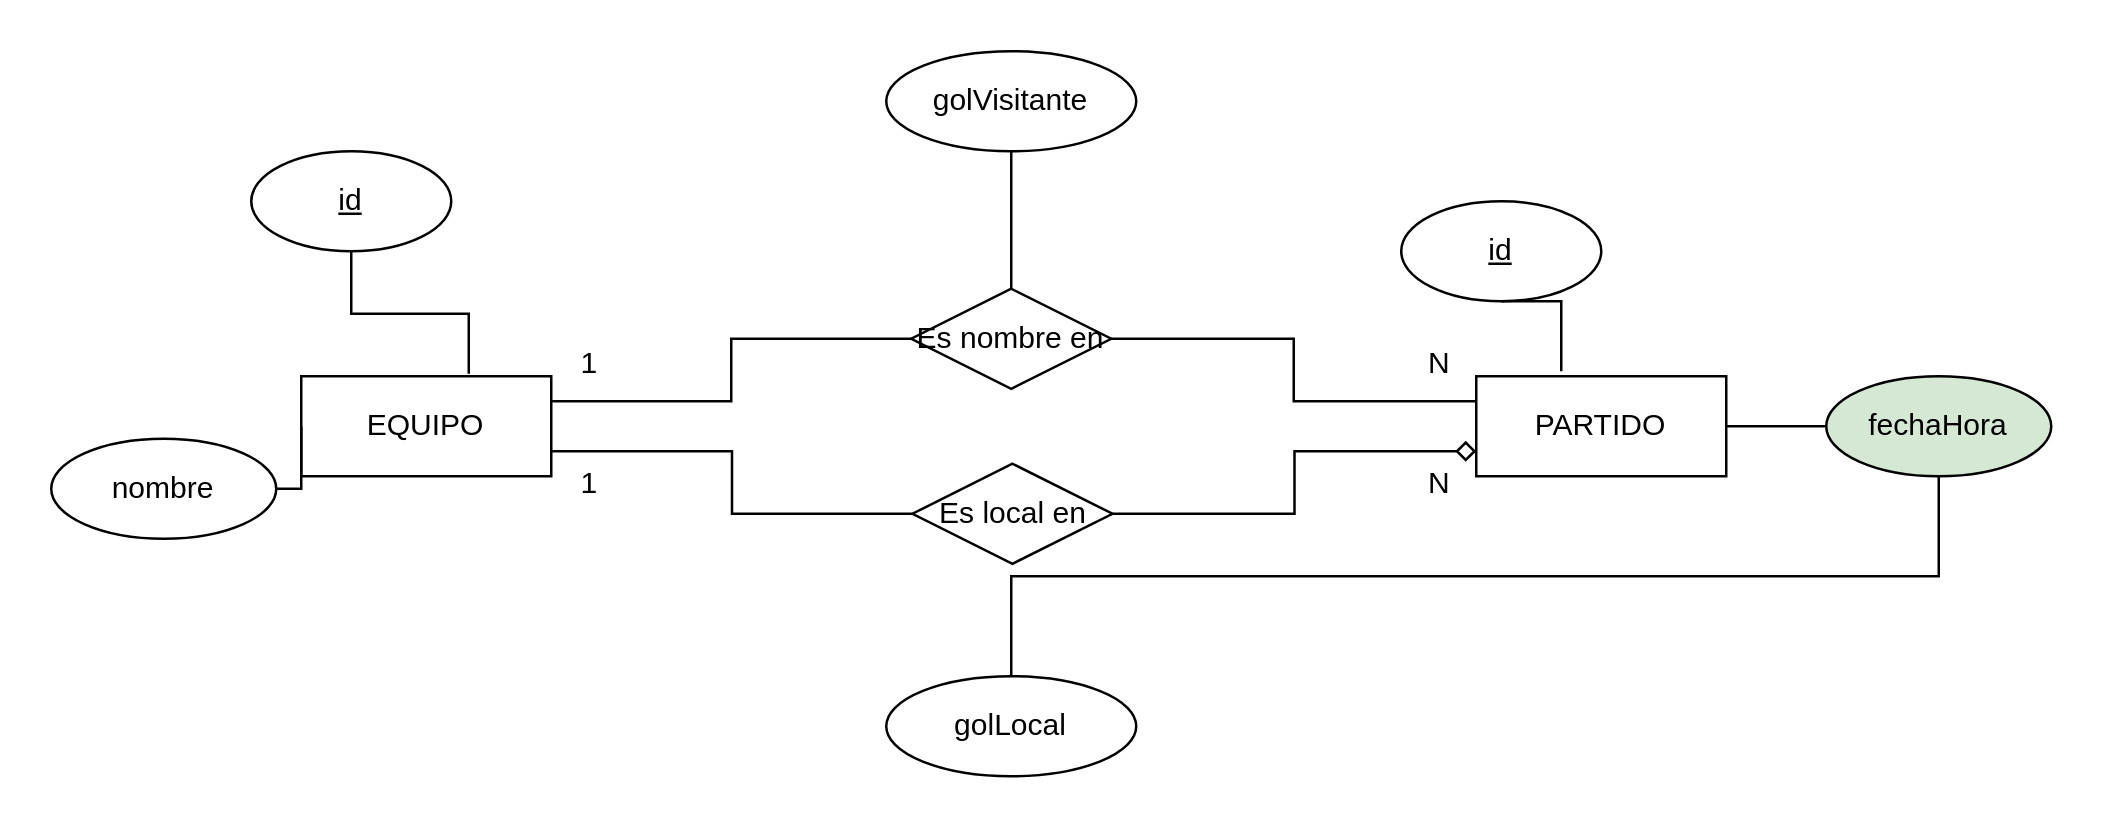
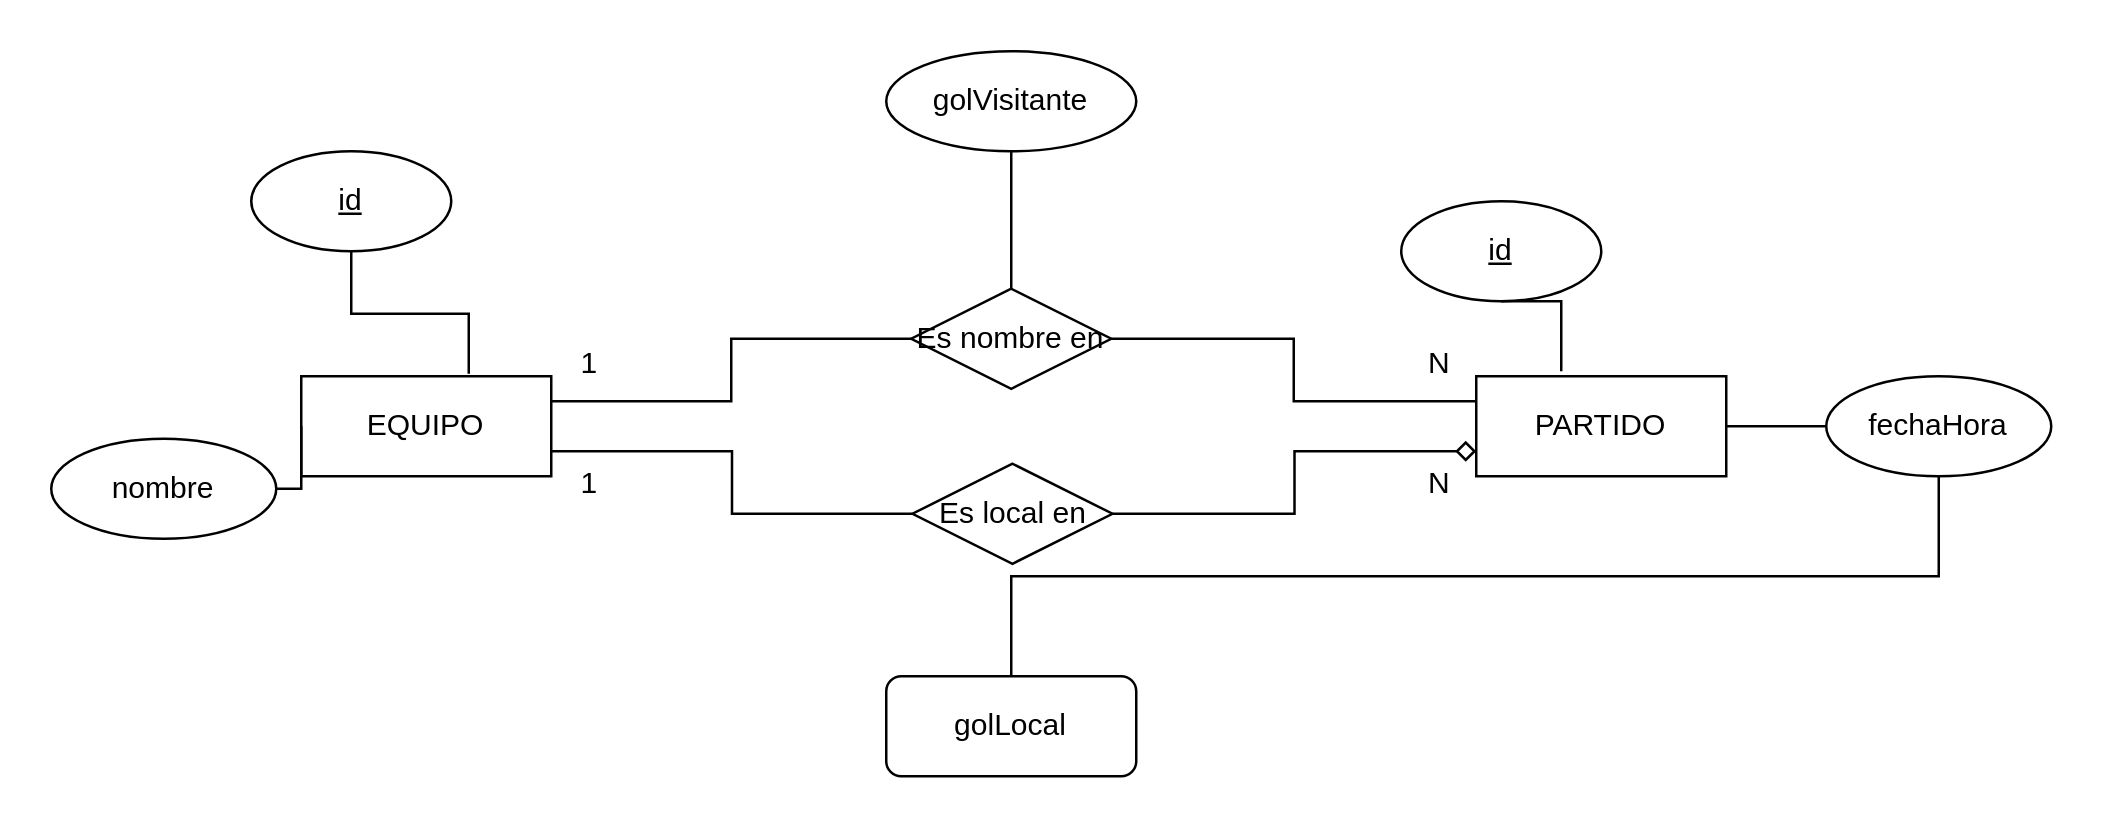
(1939, 426) -> (1939, 426)
(1011, 726) -> (1011, 726)
